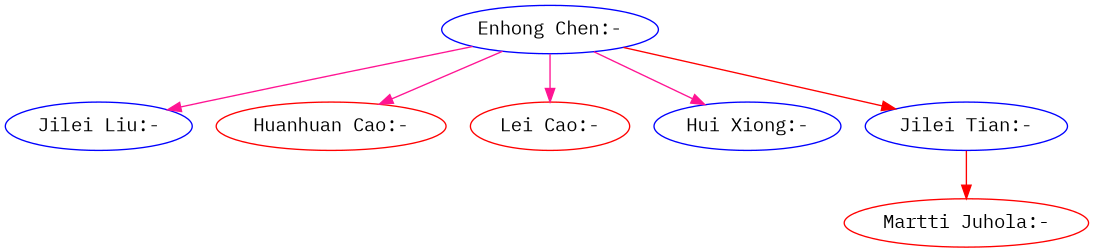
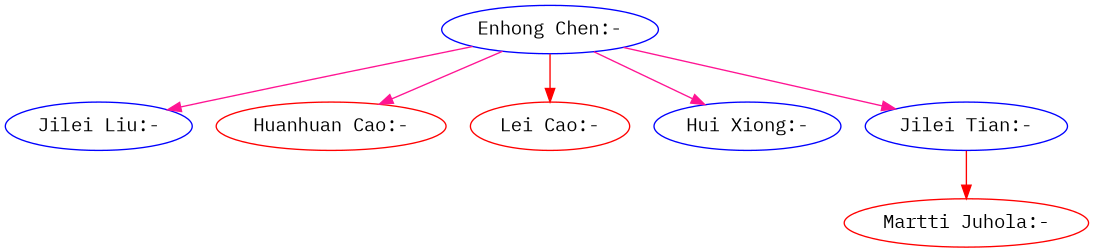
(550, 71) -> (550, 71)
(753, 77) -> (753, 77)
